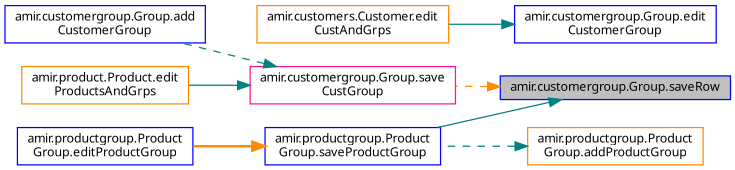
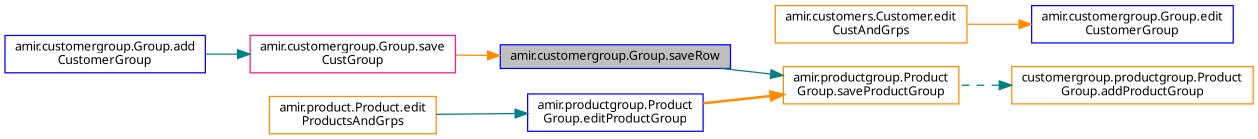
(475, 24) -> (993, 24)
(223, 53) -> (221, 54)
(213, 85) -> (476, 114)
(472, 86) -> (472, 55)
(493, 115) -> (746, 71)
(353, 146) -> (871, 85)
(615, 146) -> (1132, 85)
